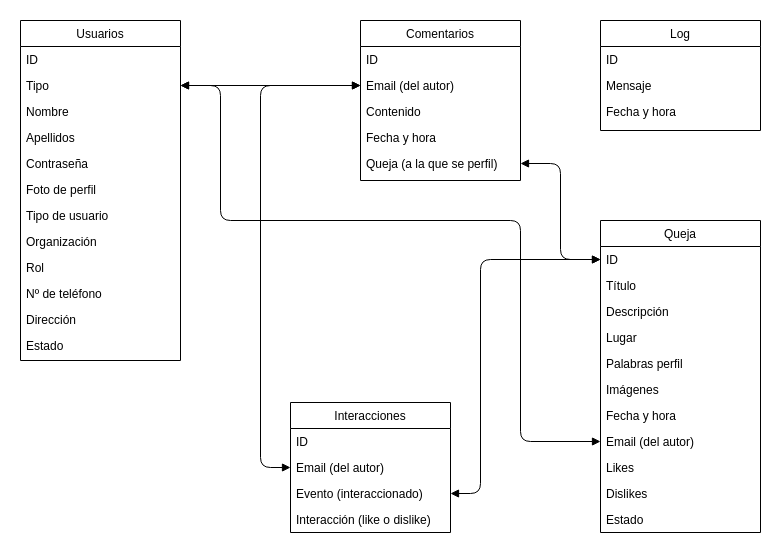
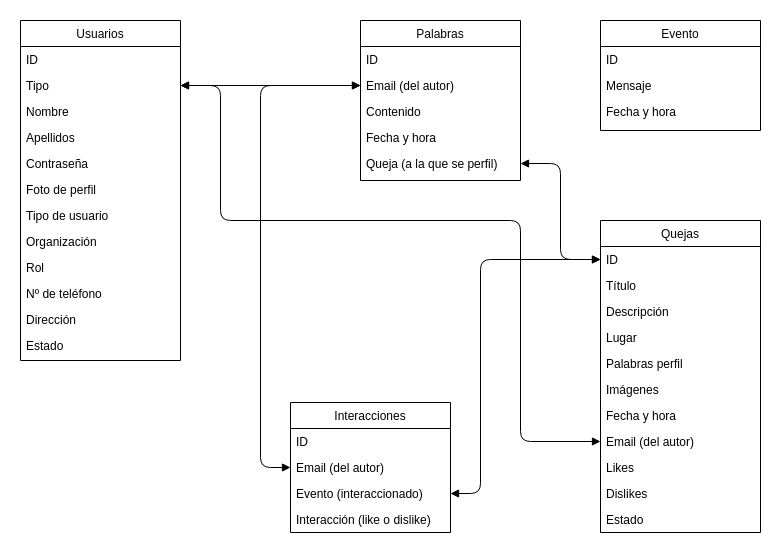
(440, 34) -> (440, 34)
(680, 34) -> (680, 34)
(680, 234) -> (680, 234)
